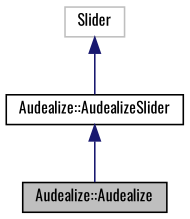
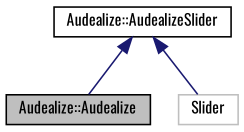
(95, 74) -> (180, 72)
